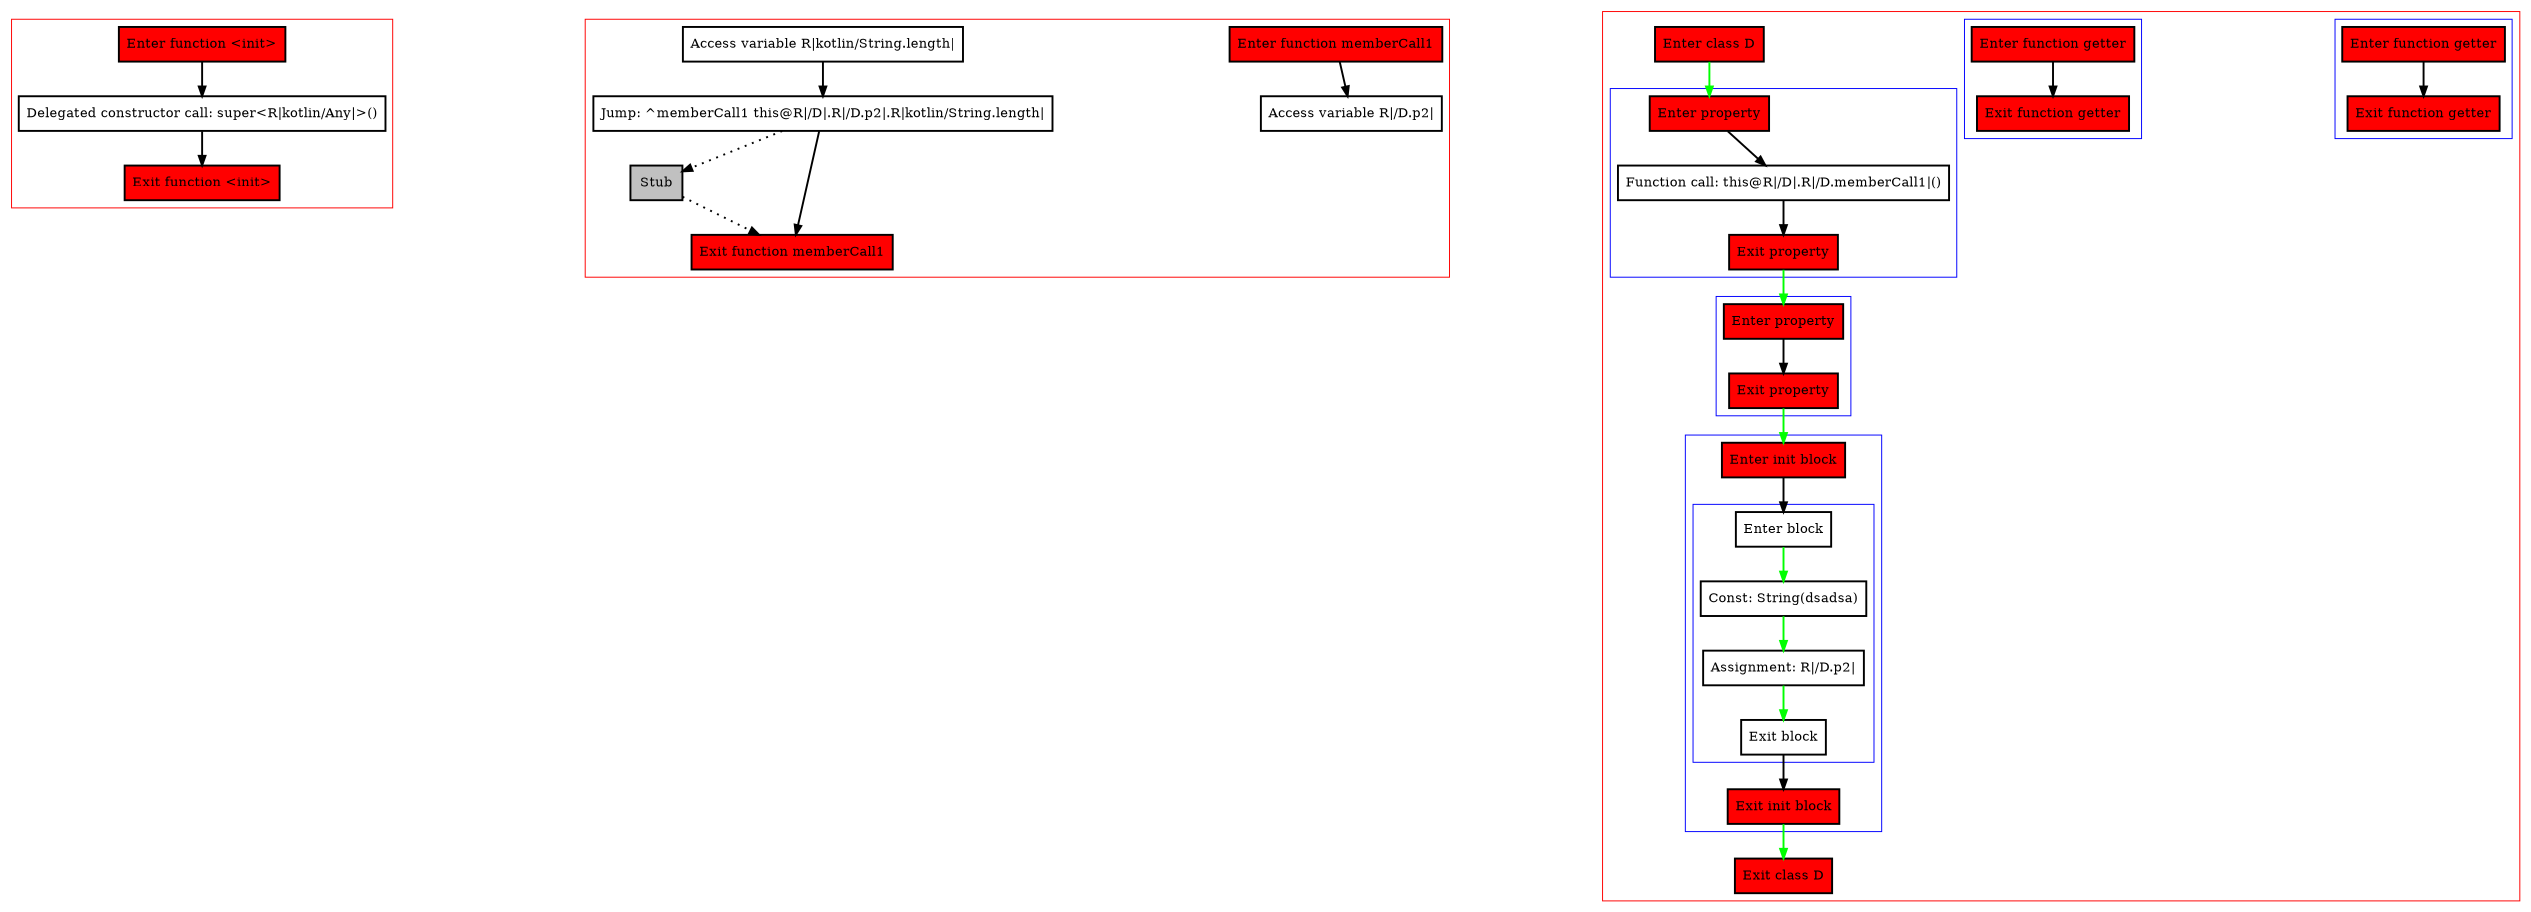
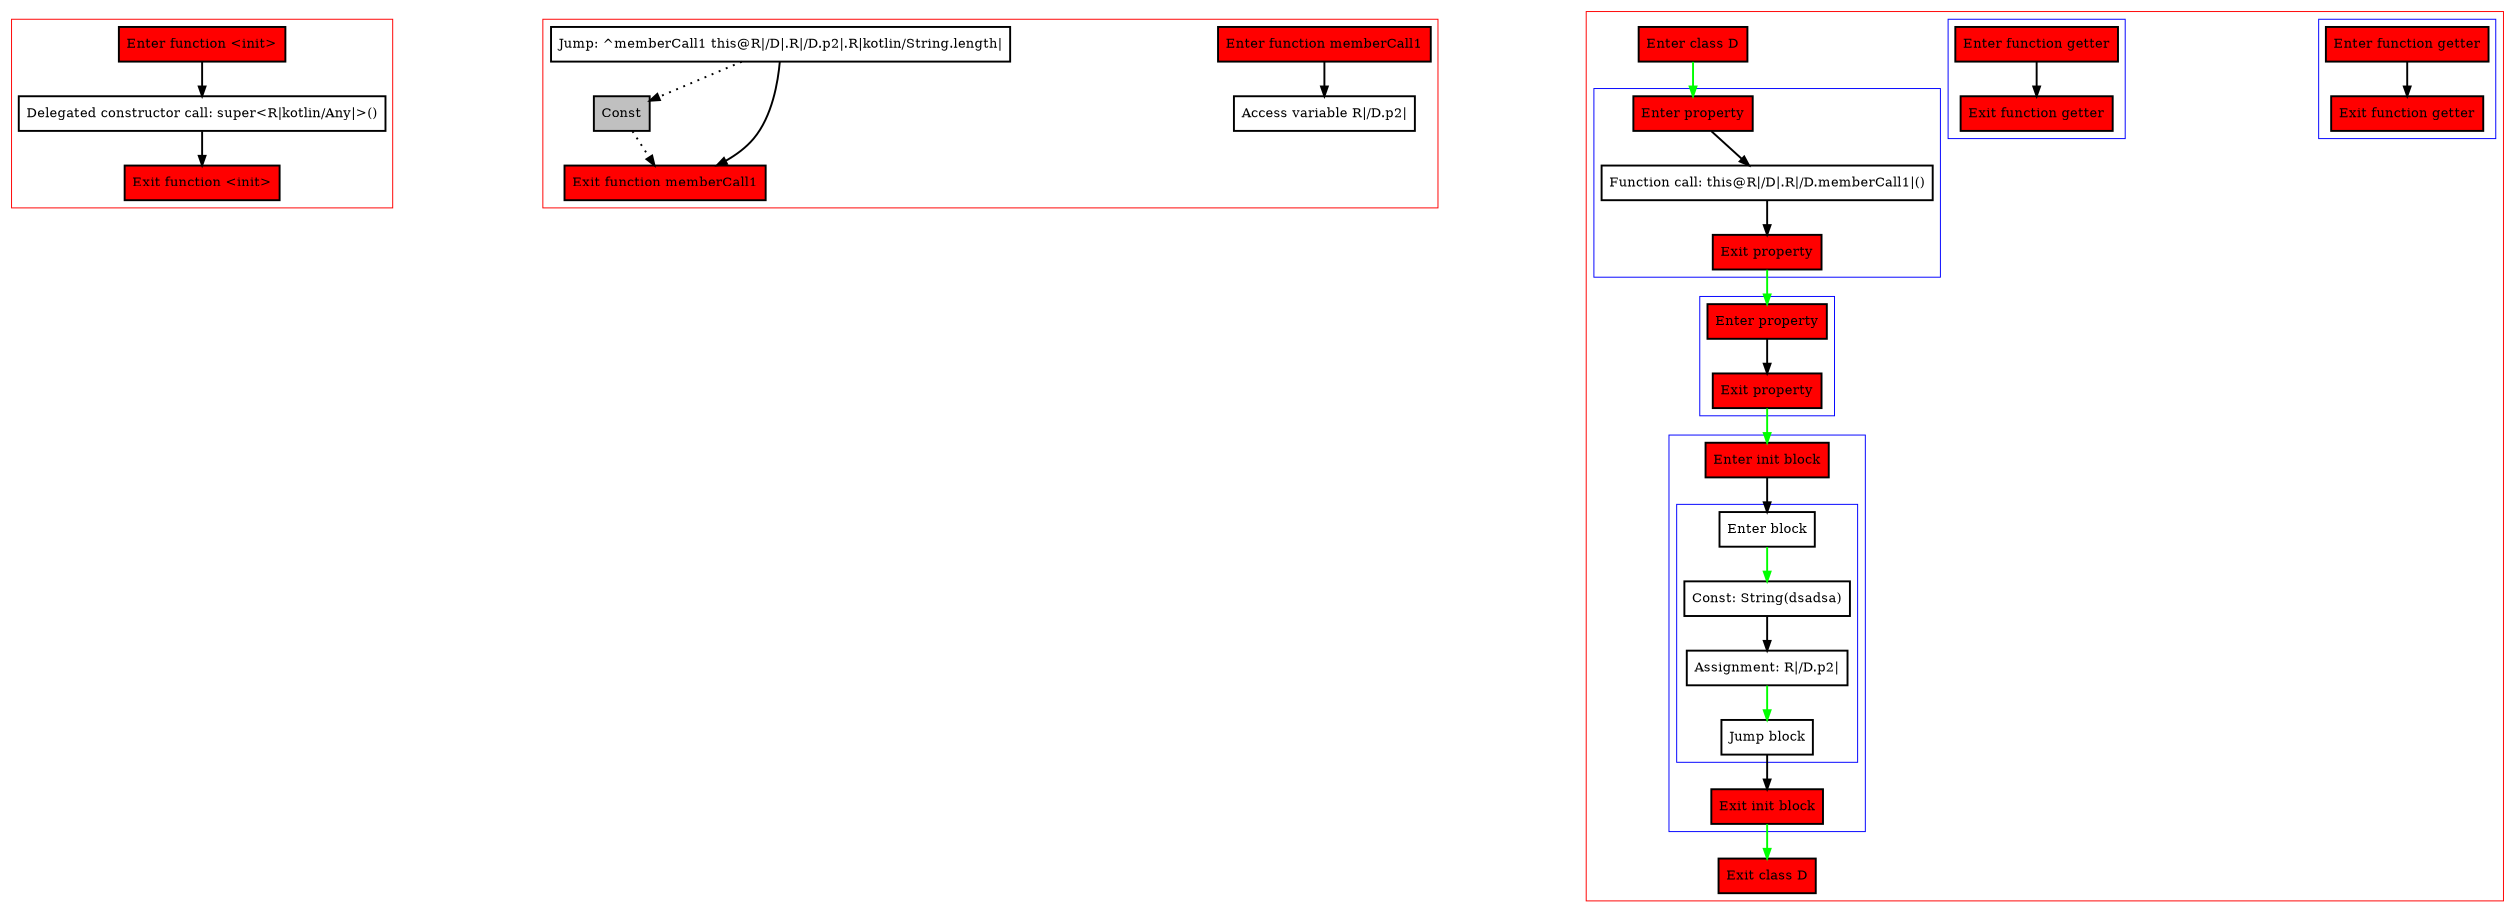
(823, 44) -> none
(656, 183) -> (622, 114)
(1784, 629) -> (1767, 629)
(1784, 737) -> (1767, 737)
